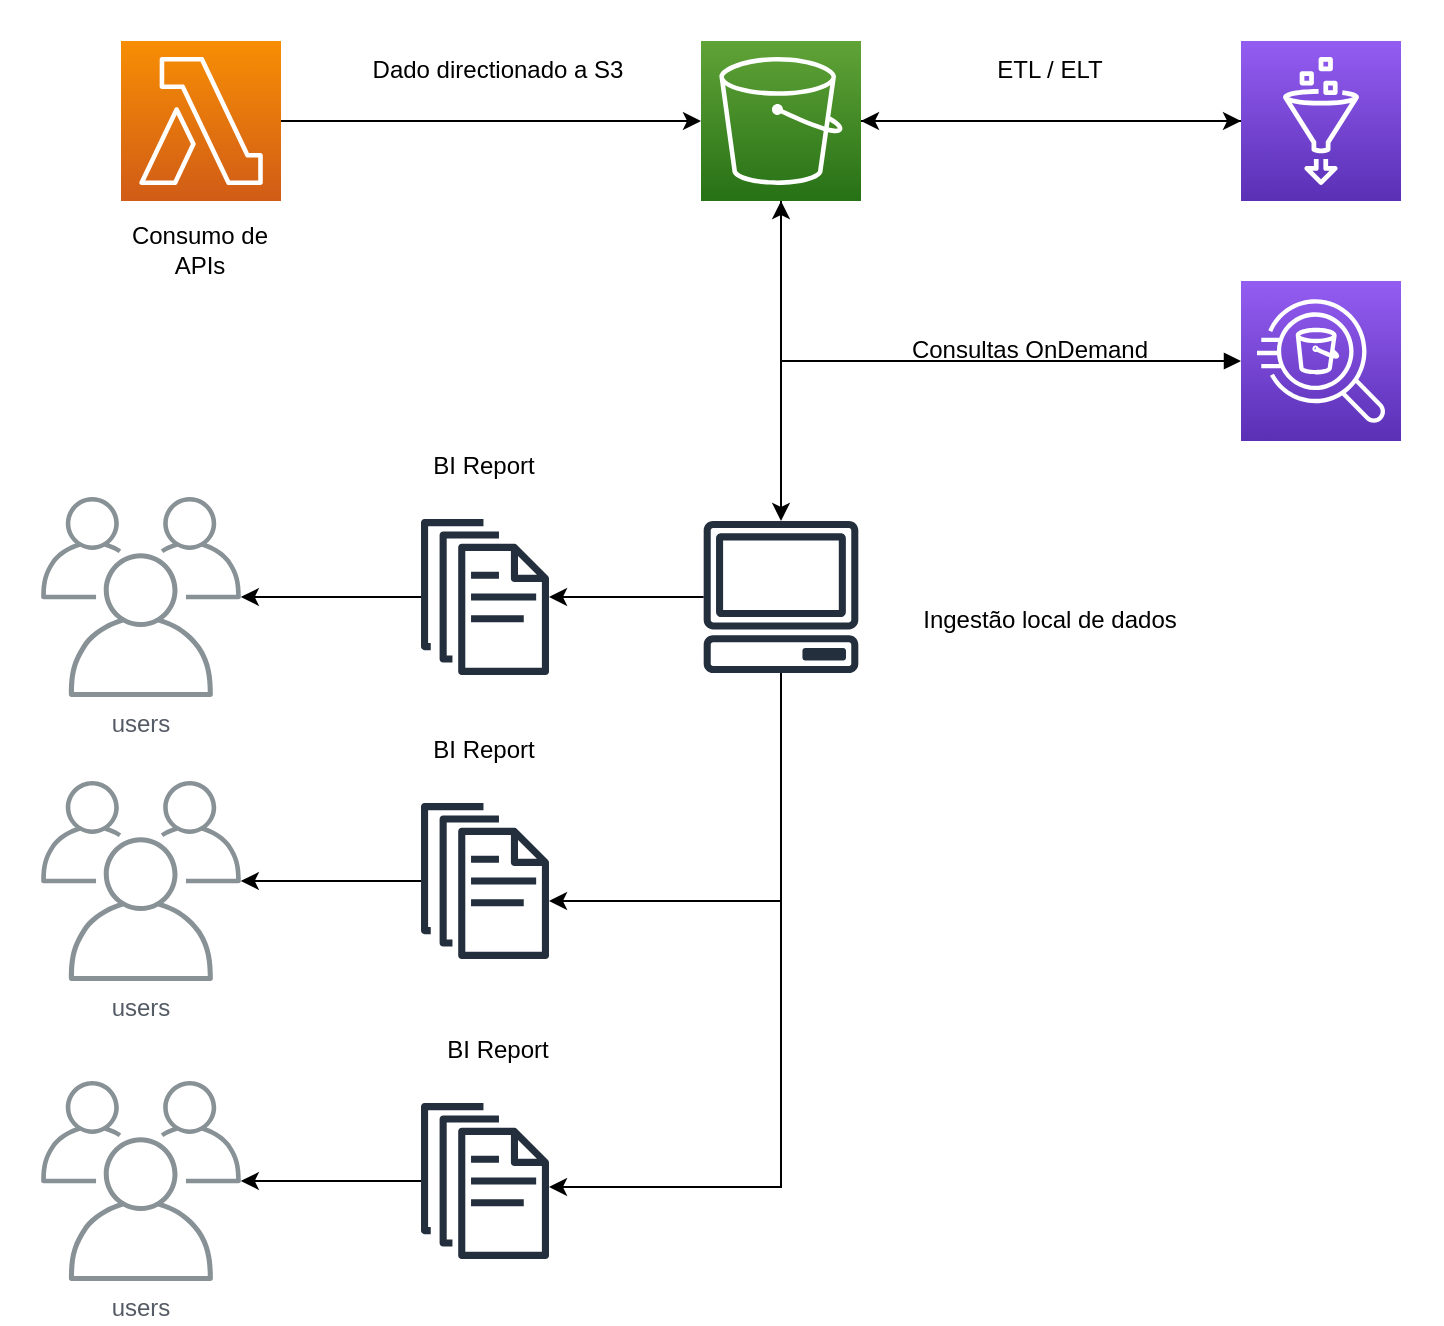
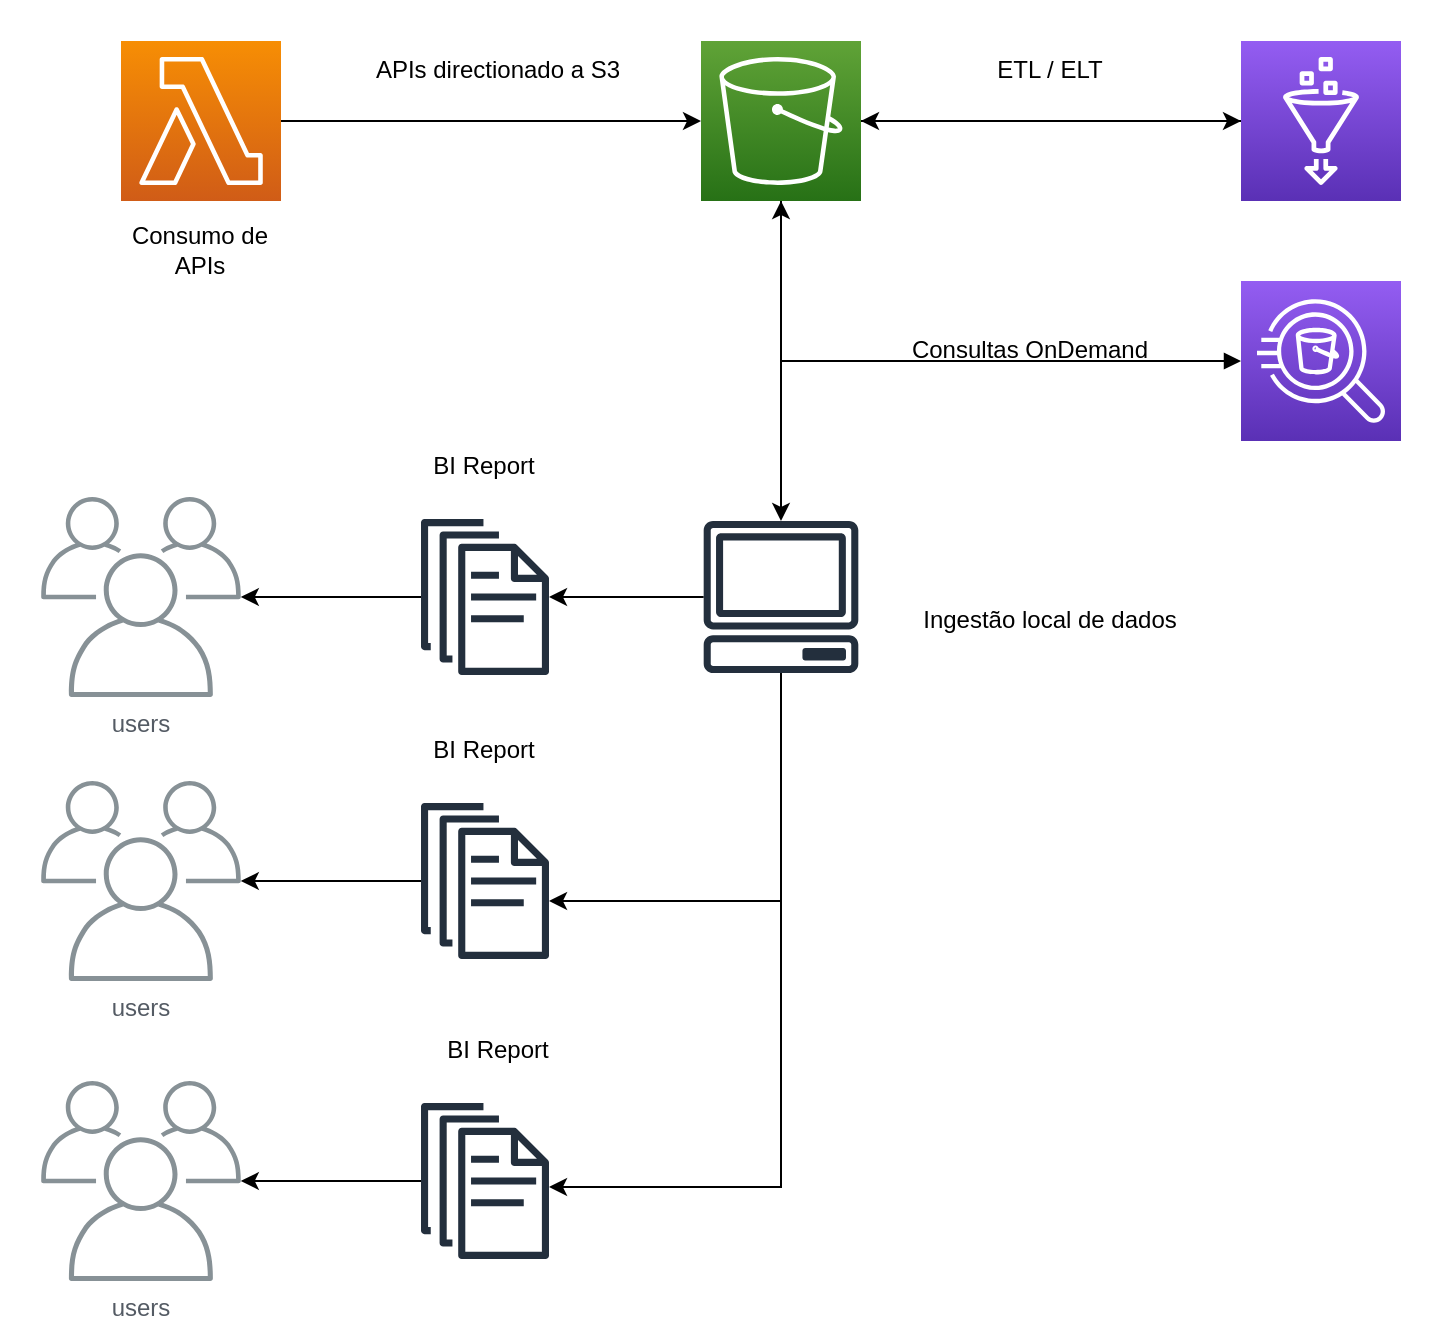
(499, 71) -> (499, 71)
